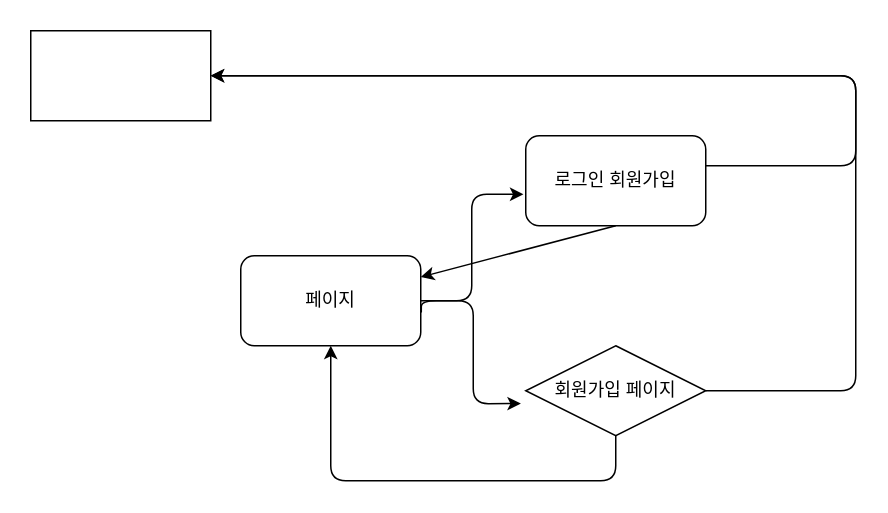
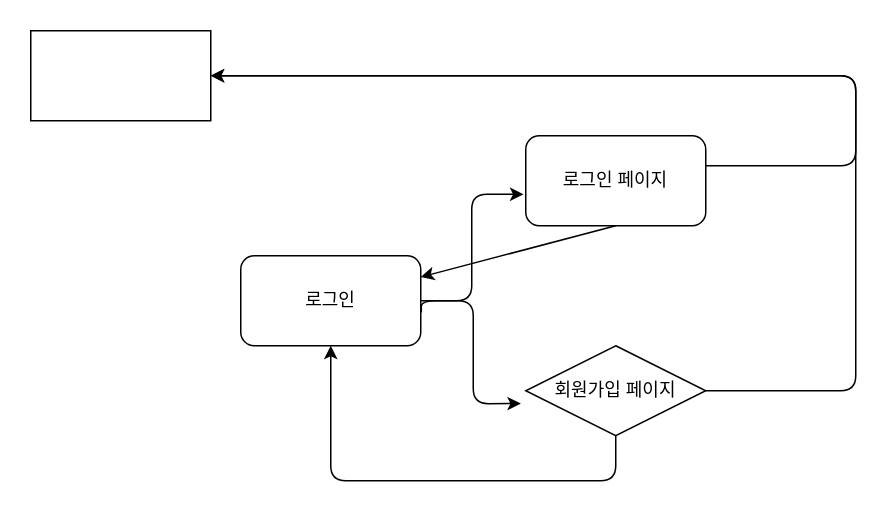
(616, 181) -> (616, 181)
(331, 301) -> (331, 301)
